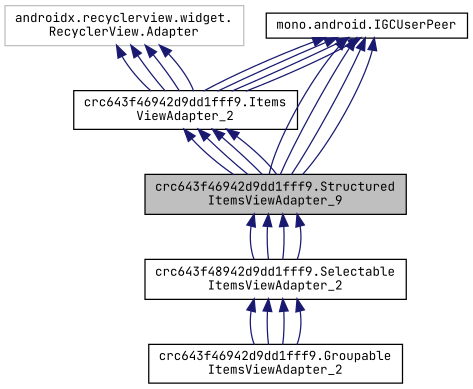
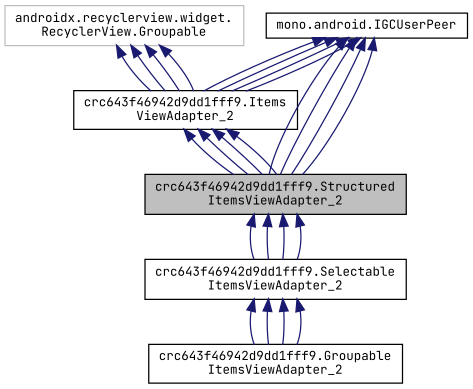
(124, 26) -> (124, 26)
(276, 194) -> (276, 194)
(276, 279) -> (276, 279)
